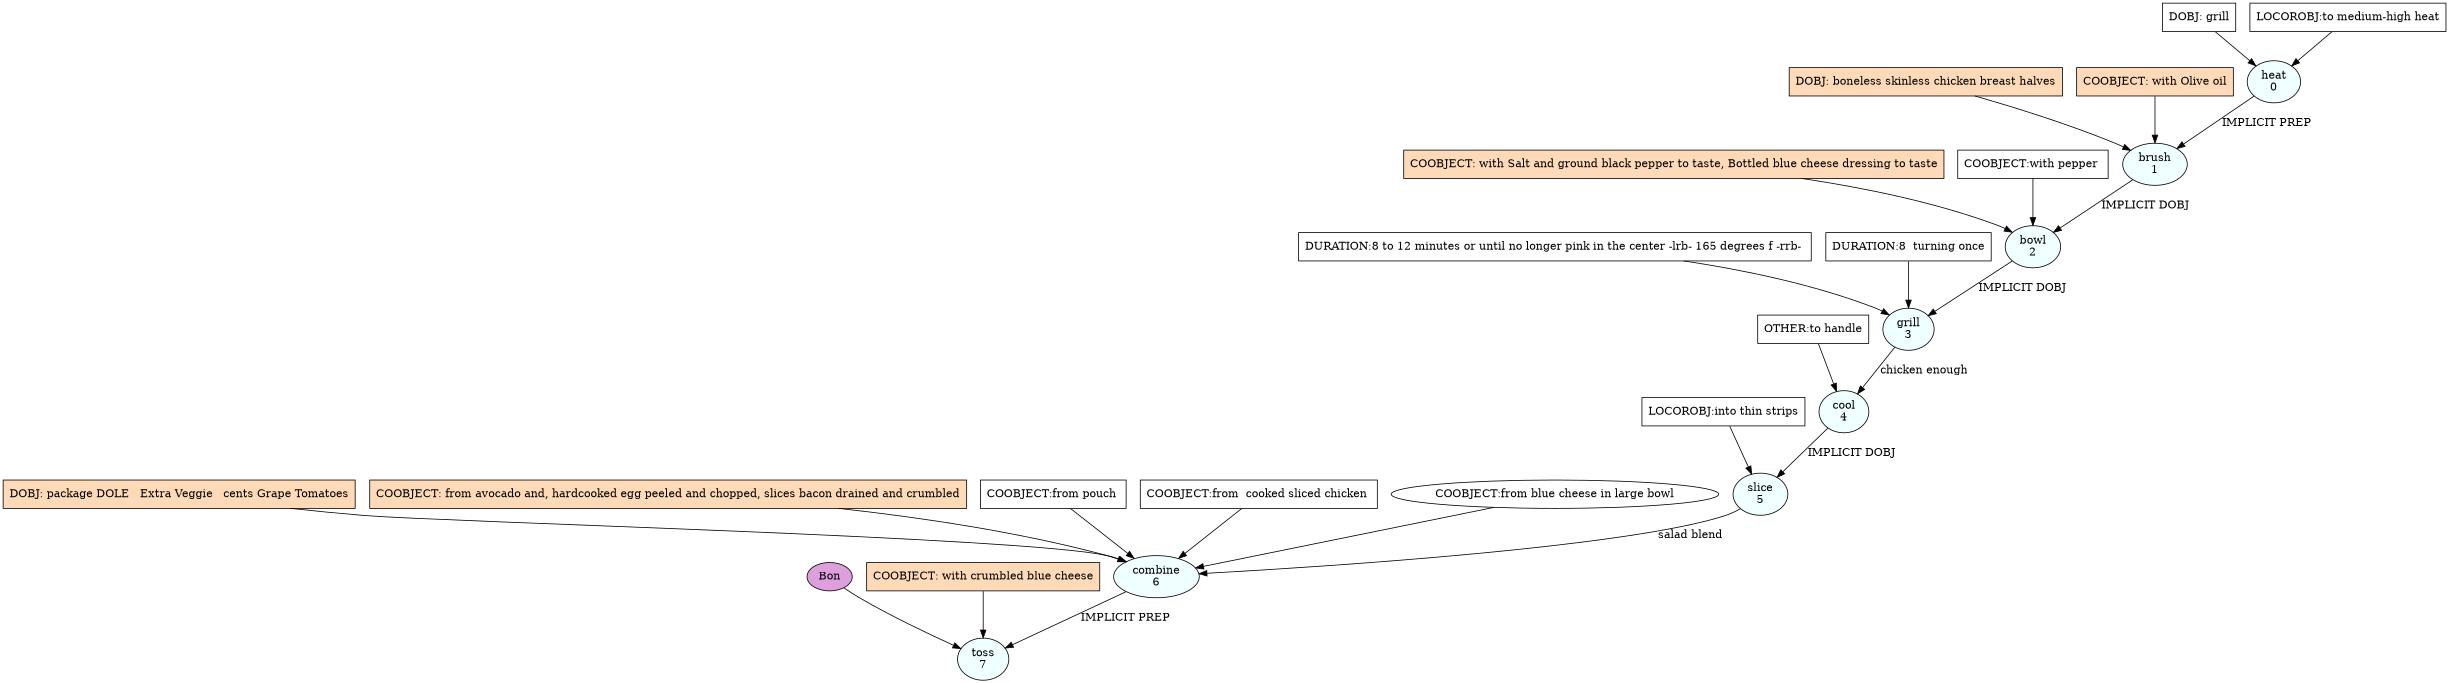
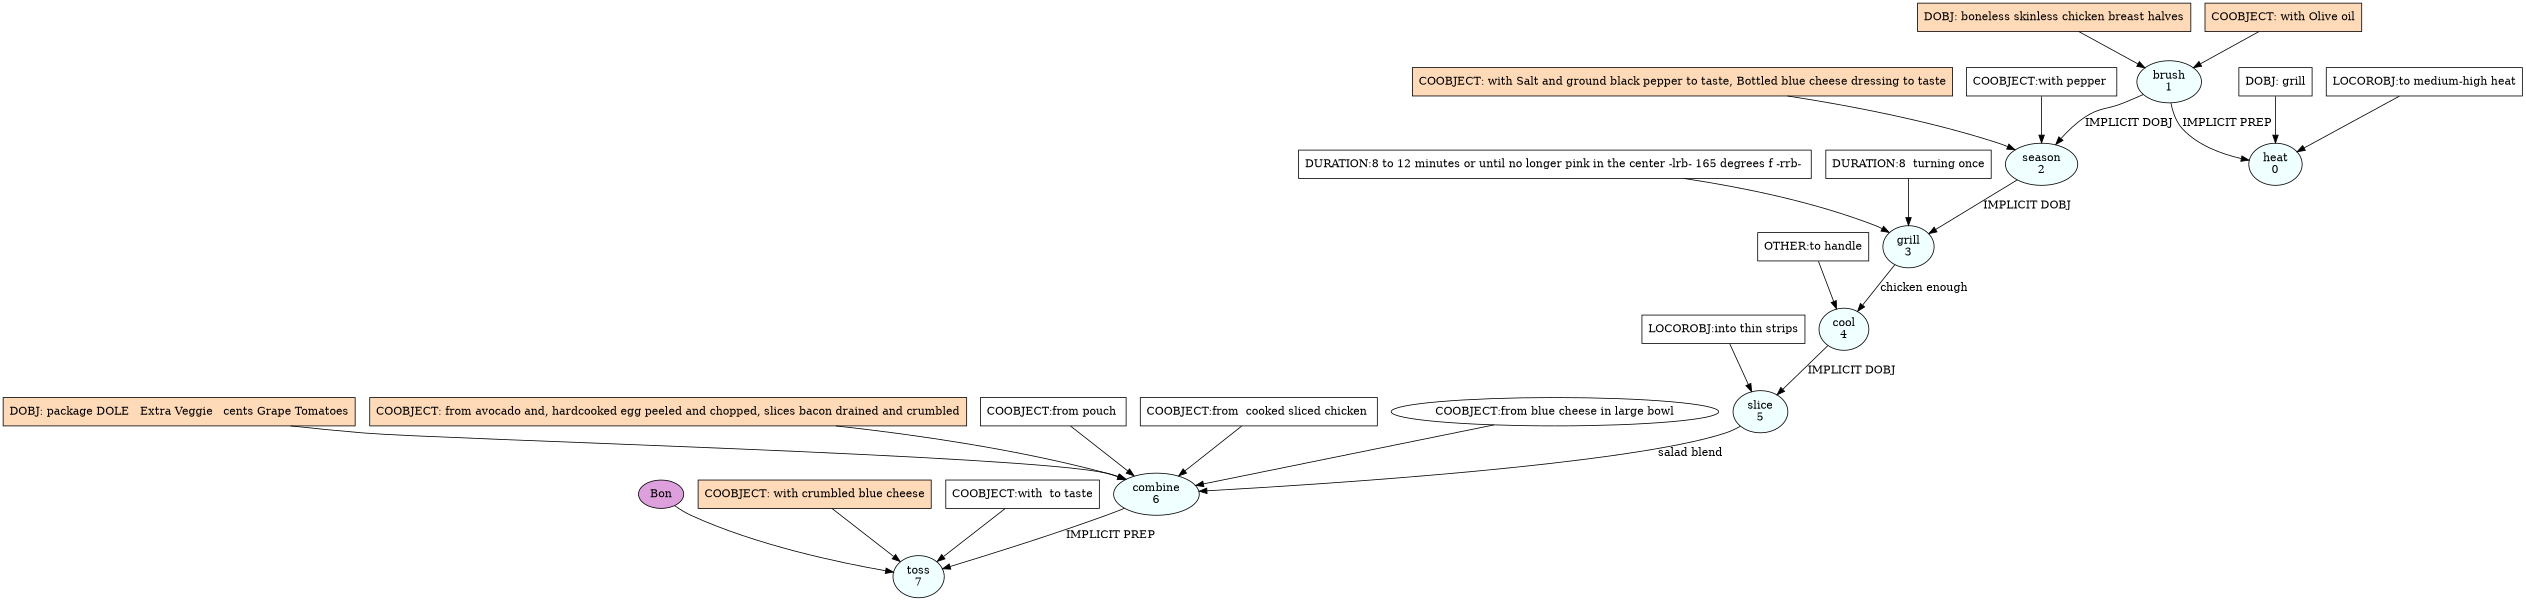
(2219, 120) -> (2197, 141)
(2033, 247) -> (2042, 164)
none -> (1023, 494)
